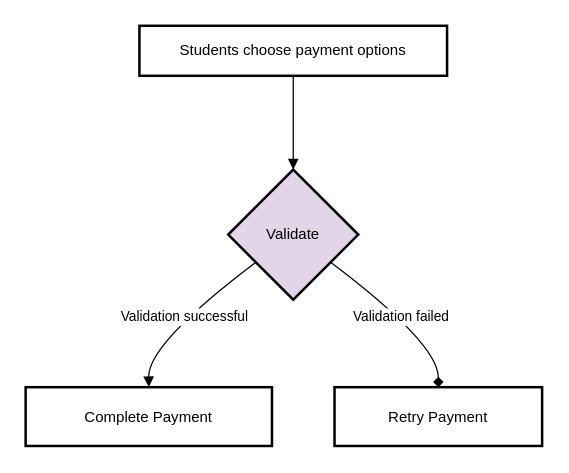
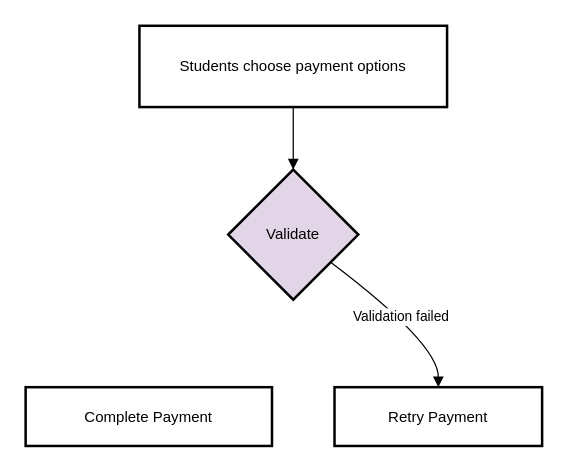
(293, 51) -> (293, 66)
(195, 312) -> none
(438, 375) -> (438, 375)
